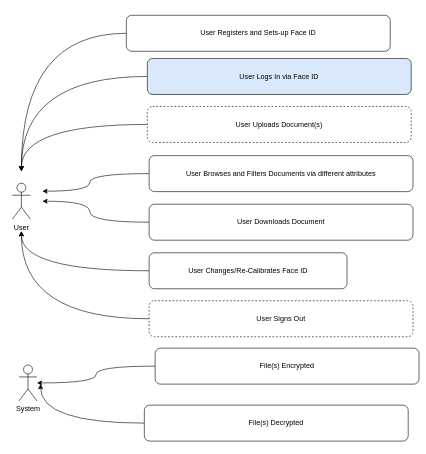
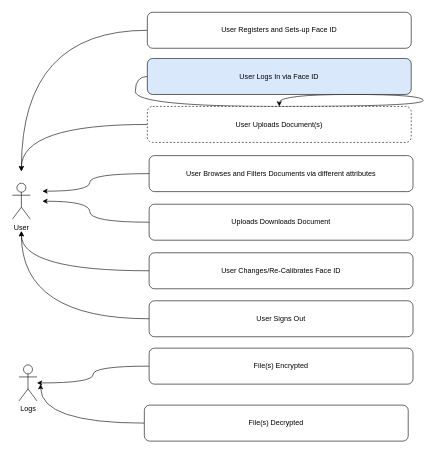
(258, 33) -> (279, 30)
(71, 90) -> (158, 101)
(281, 222) -> (281, 222)
(248, 271) -> (281, 271)
(281, 319) -> (281, 319)
(287, 366) -> (281, 366)
(28, 410) -> (28, 410)
